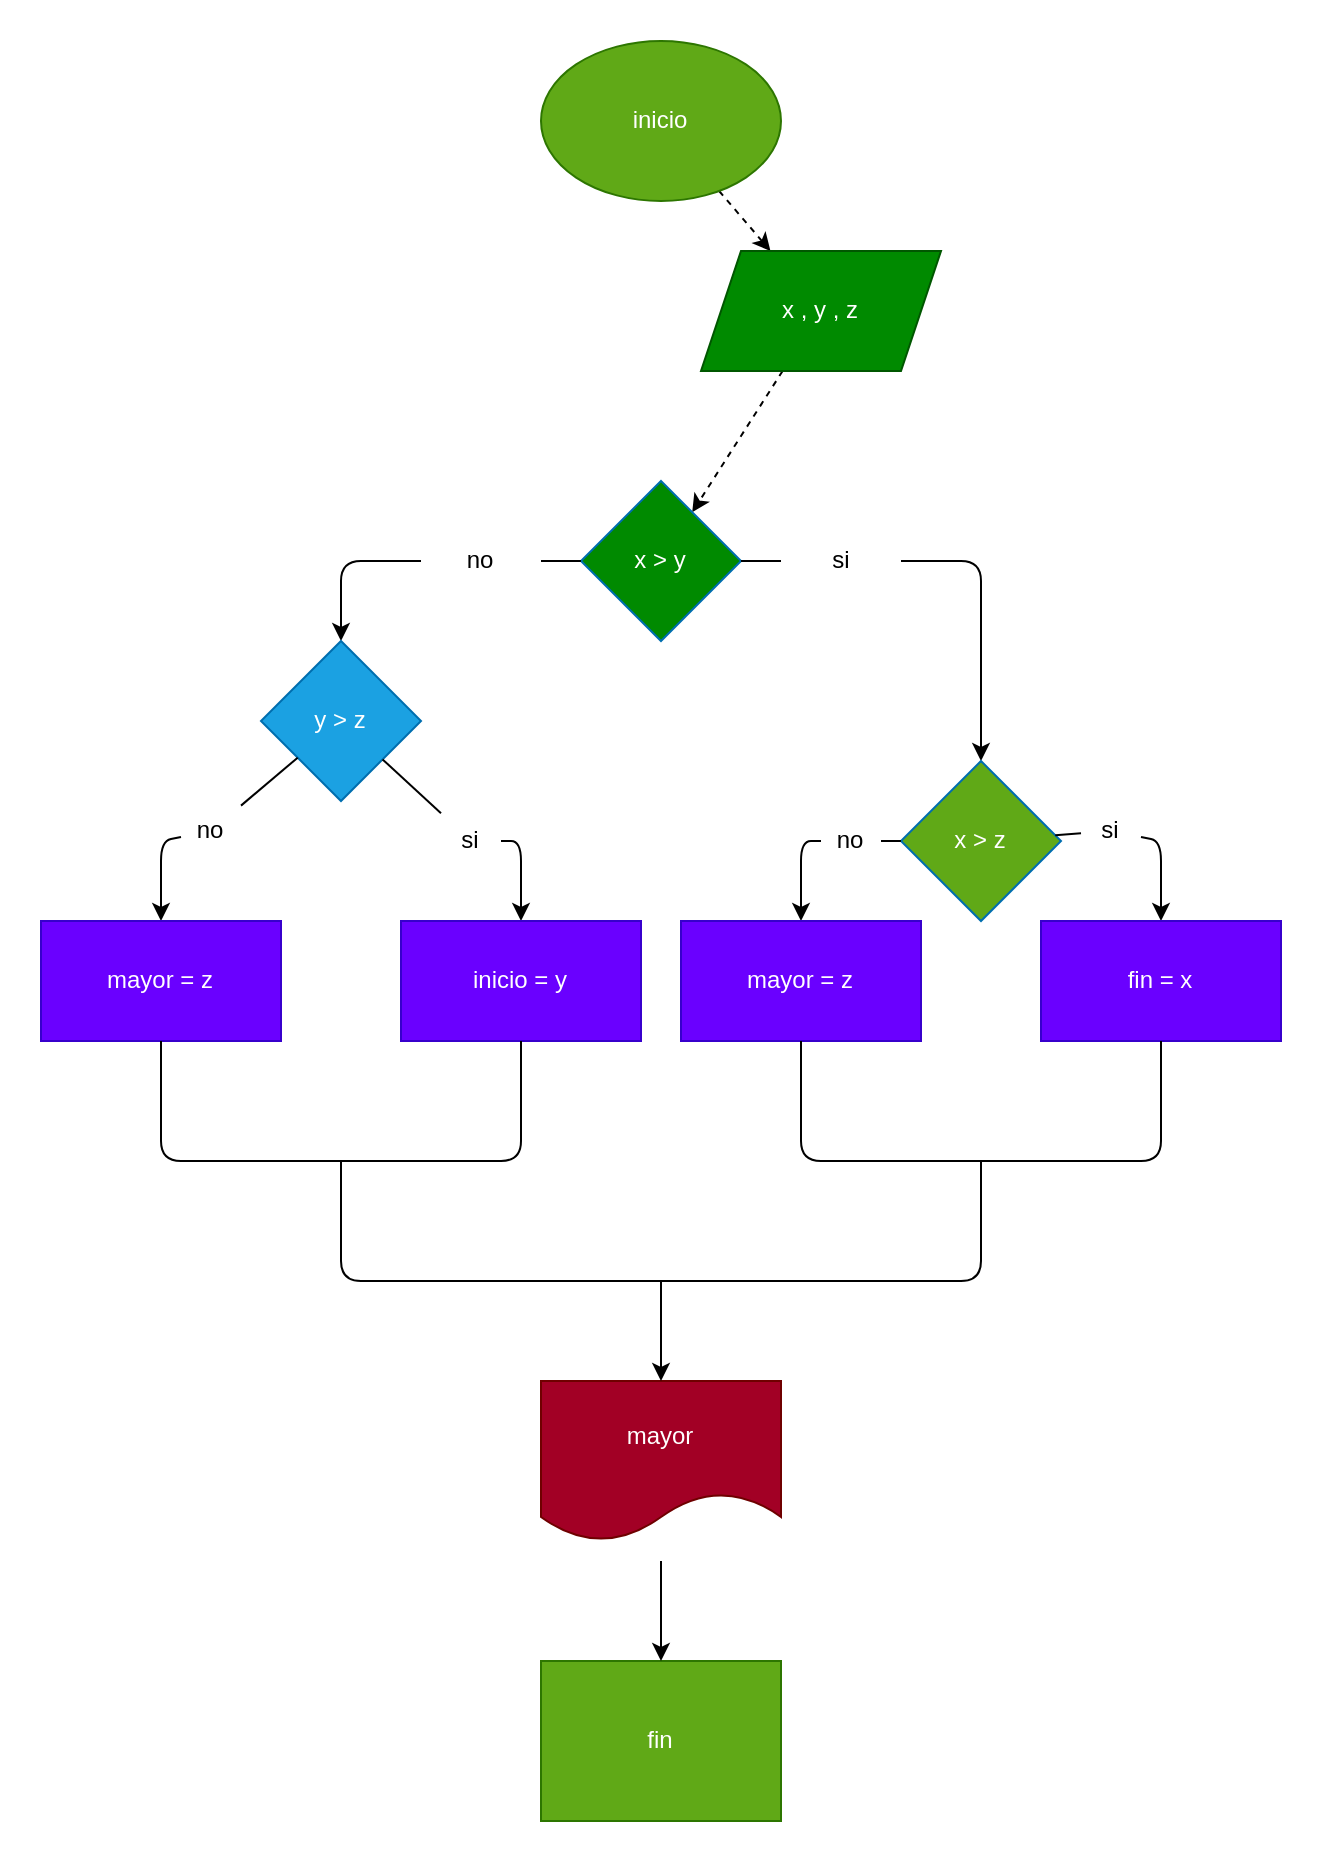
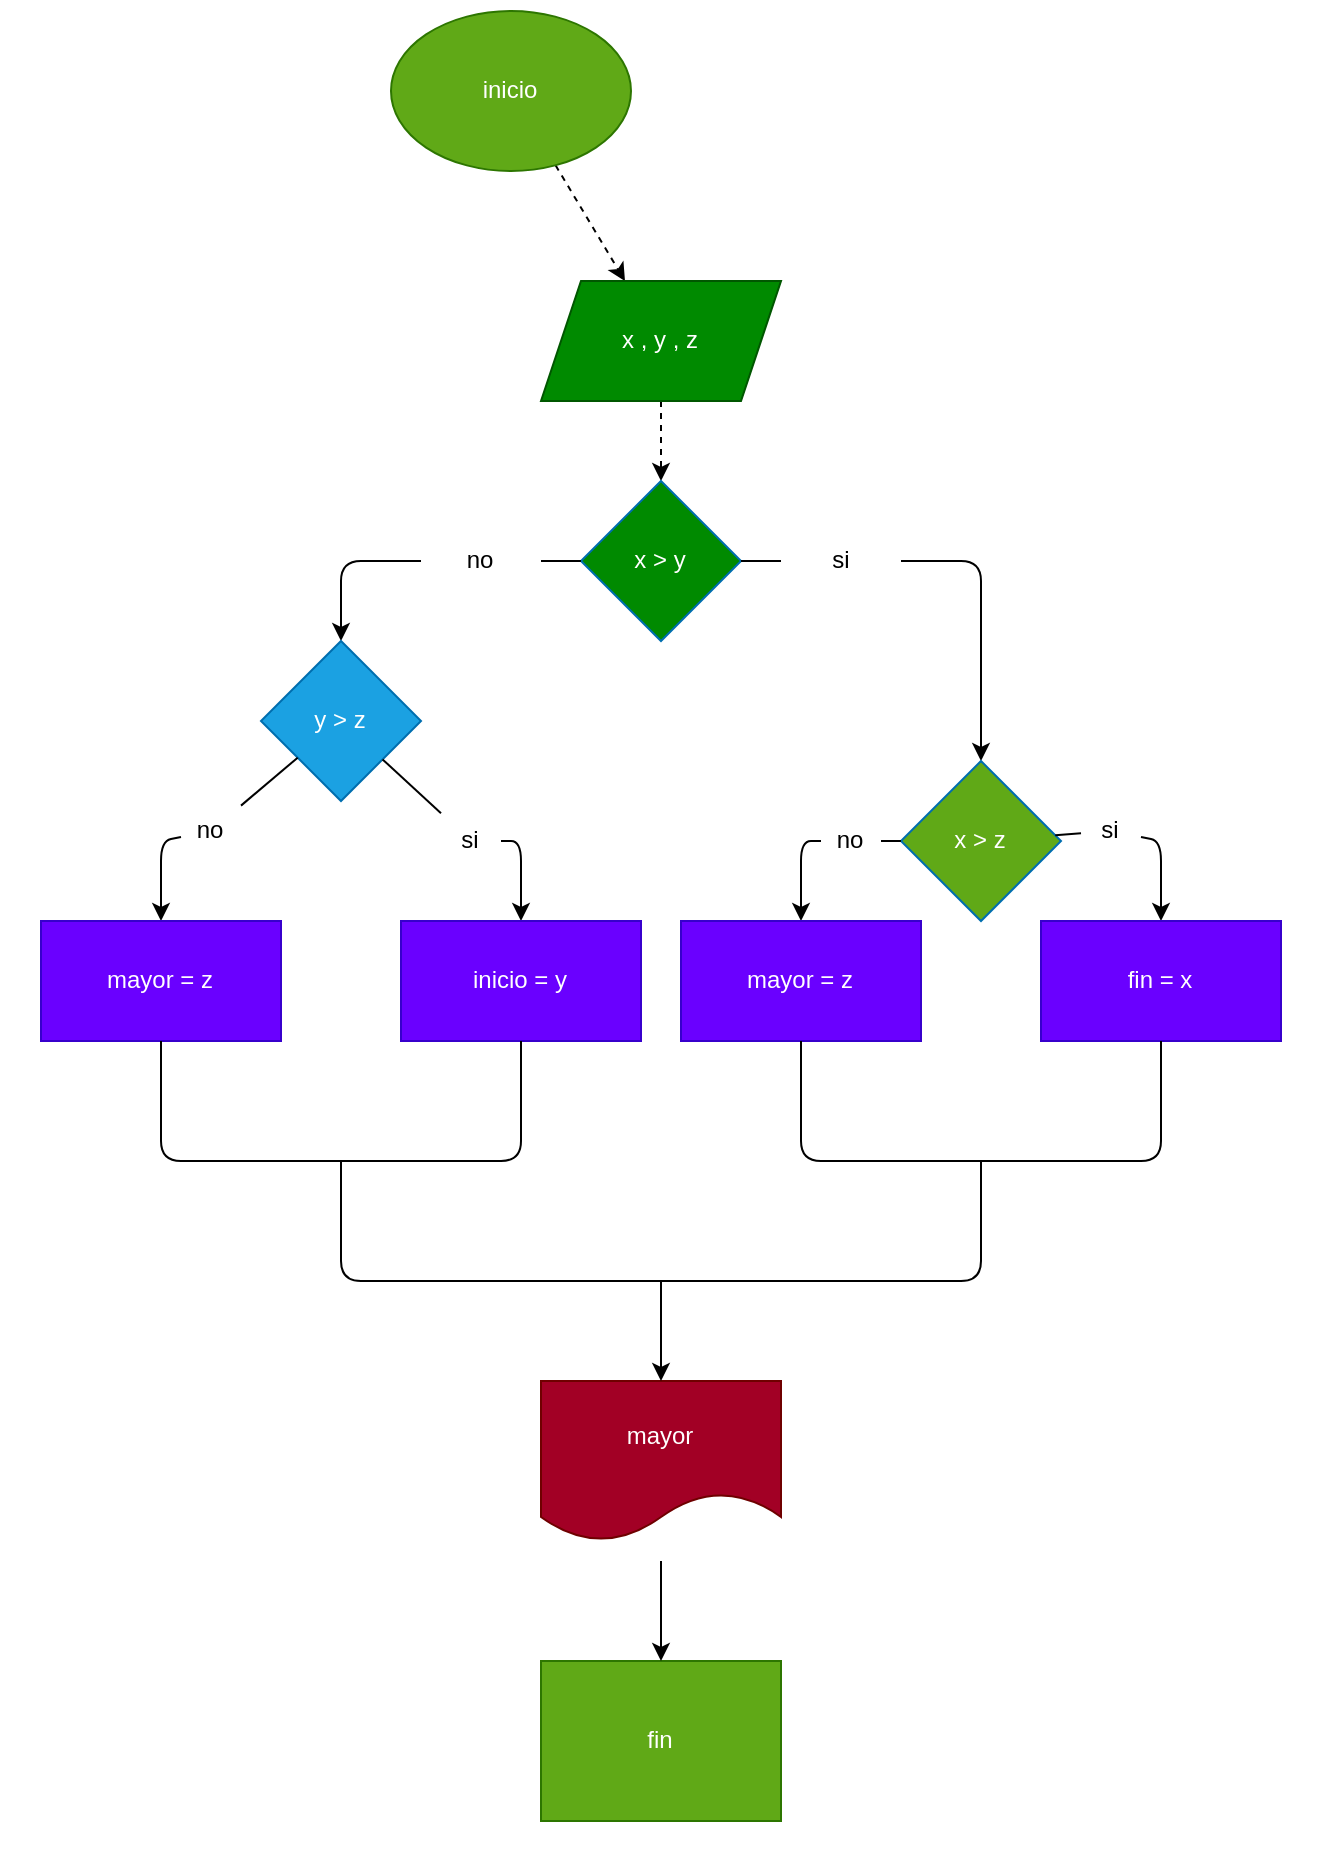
(661, 121) -> (511, 91)
(821, 311) -> (661, 341)
